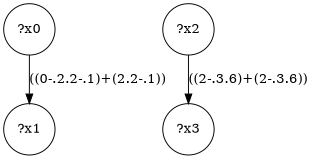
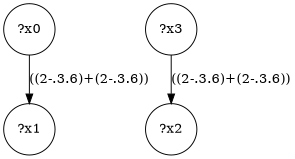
(188, 74) -> (171, 74)
(98, 79) -> (89, 79)
